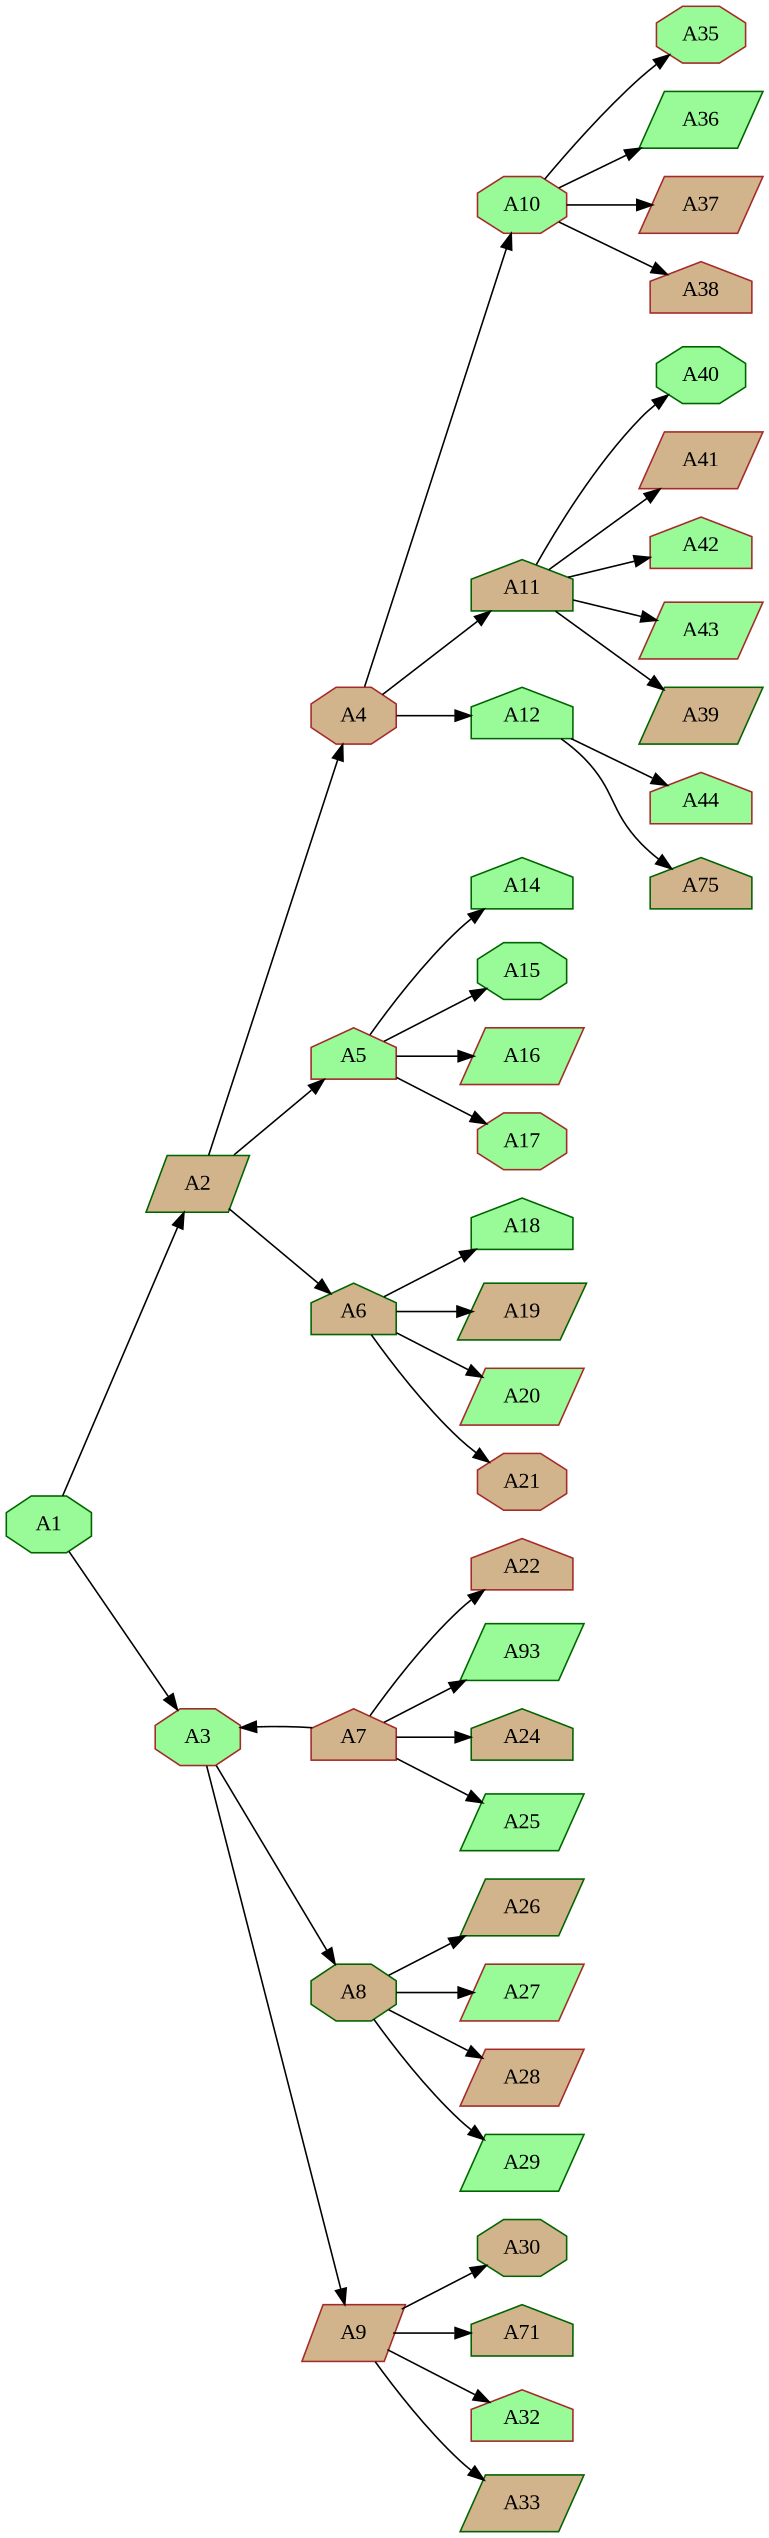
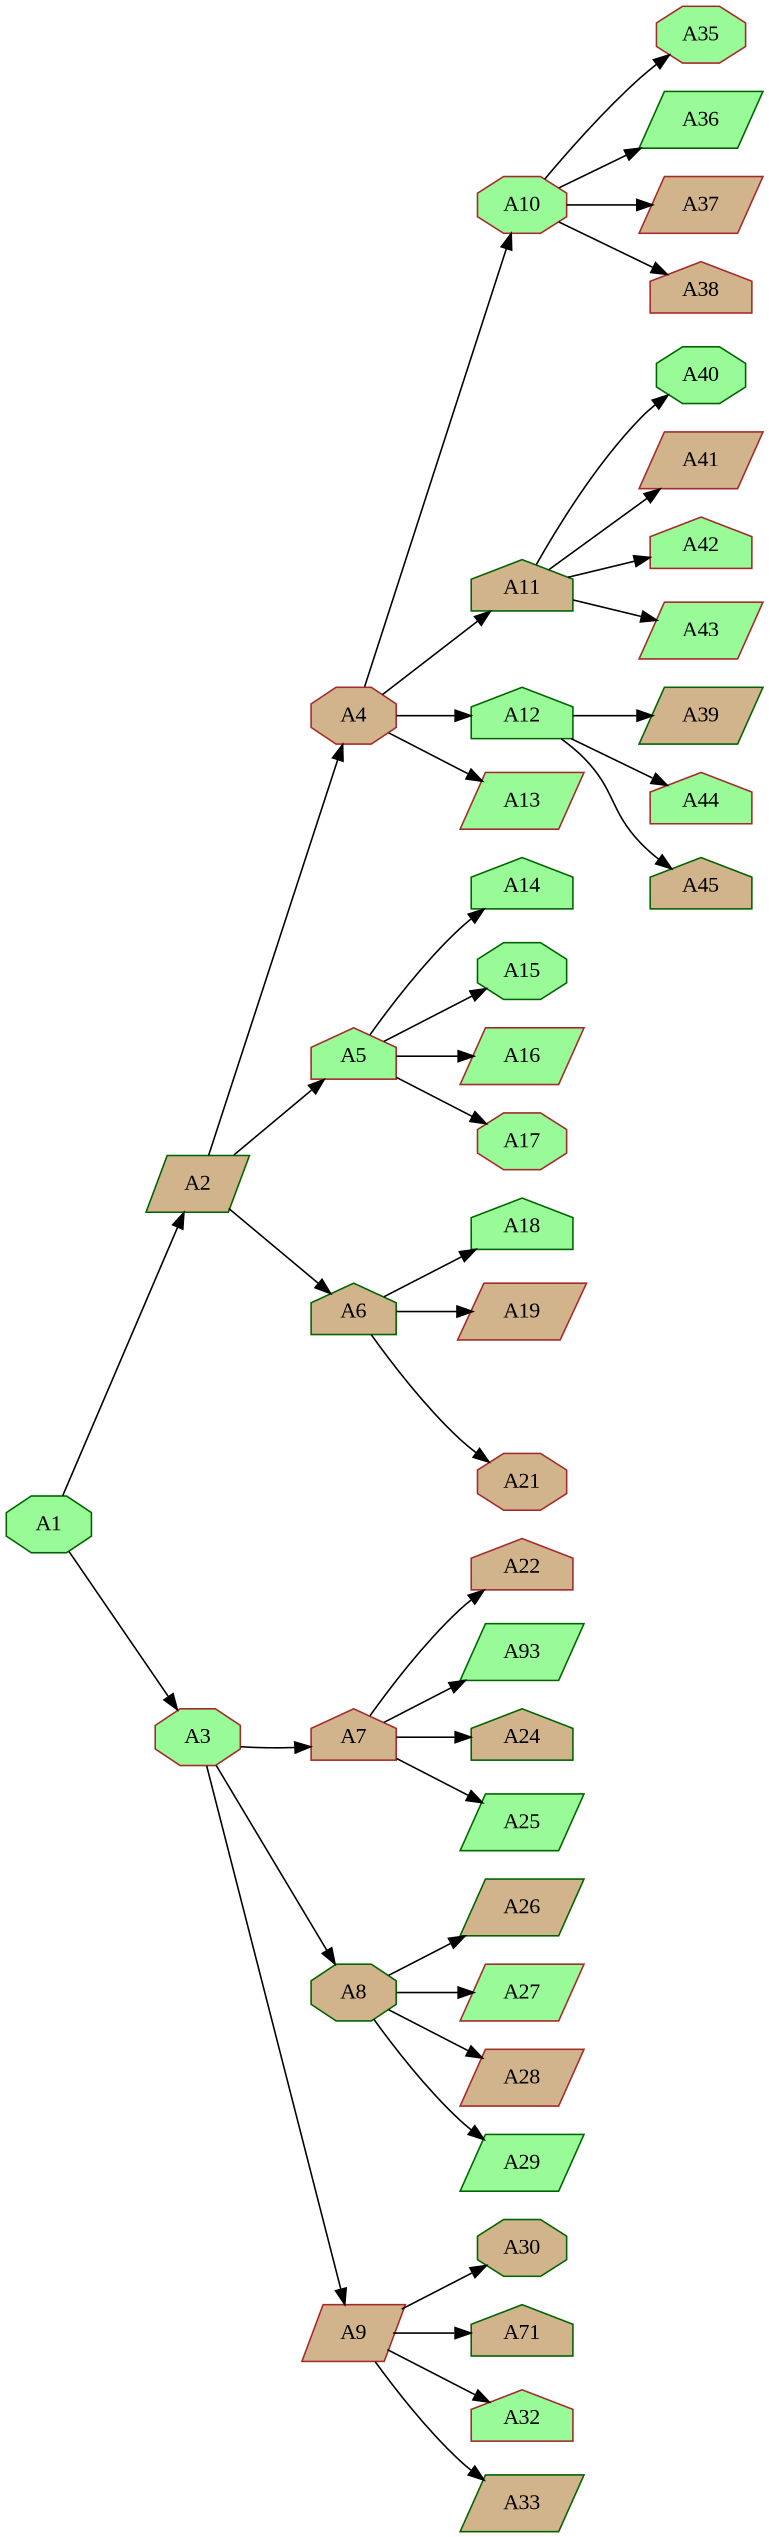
(603, 646) -> (605, 716)
none -> (522, 801)
(701, 886) -> (701, 886)
(522, 1312) -> (522, 1312)
(522, 1397) -> none
(284, 1727) -> (268, 1748)
